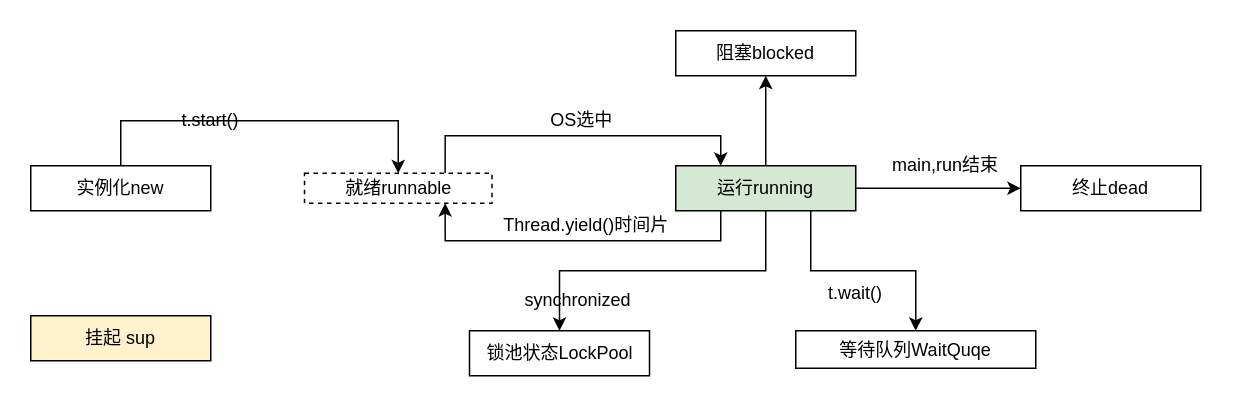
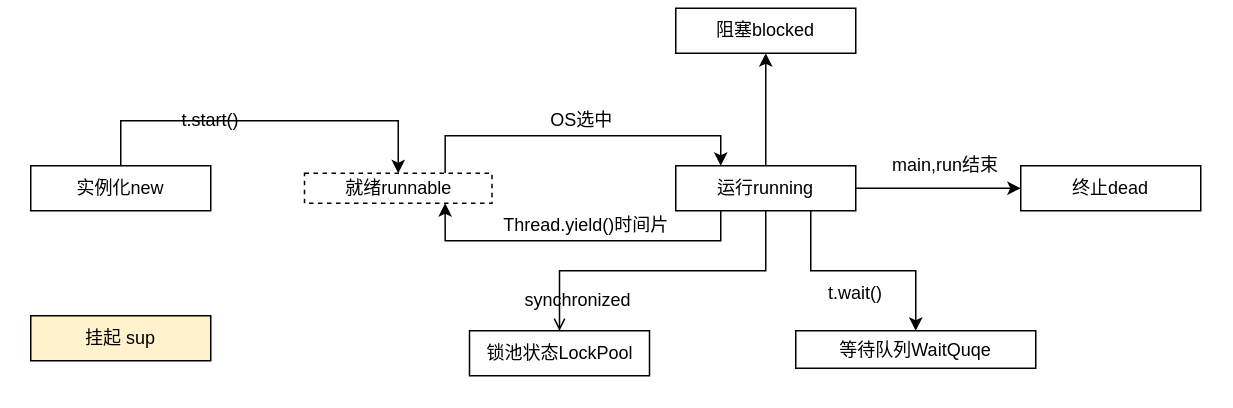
(766, 53) -> (766, 31)
(766, 188) -> (766, 188)
(560, 319) -> (560, 321)
